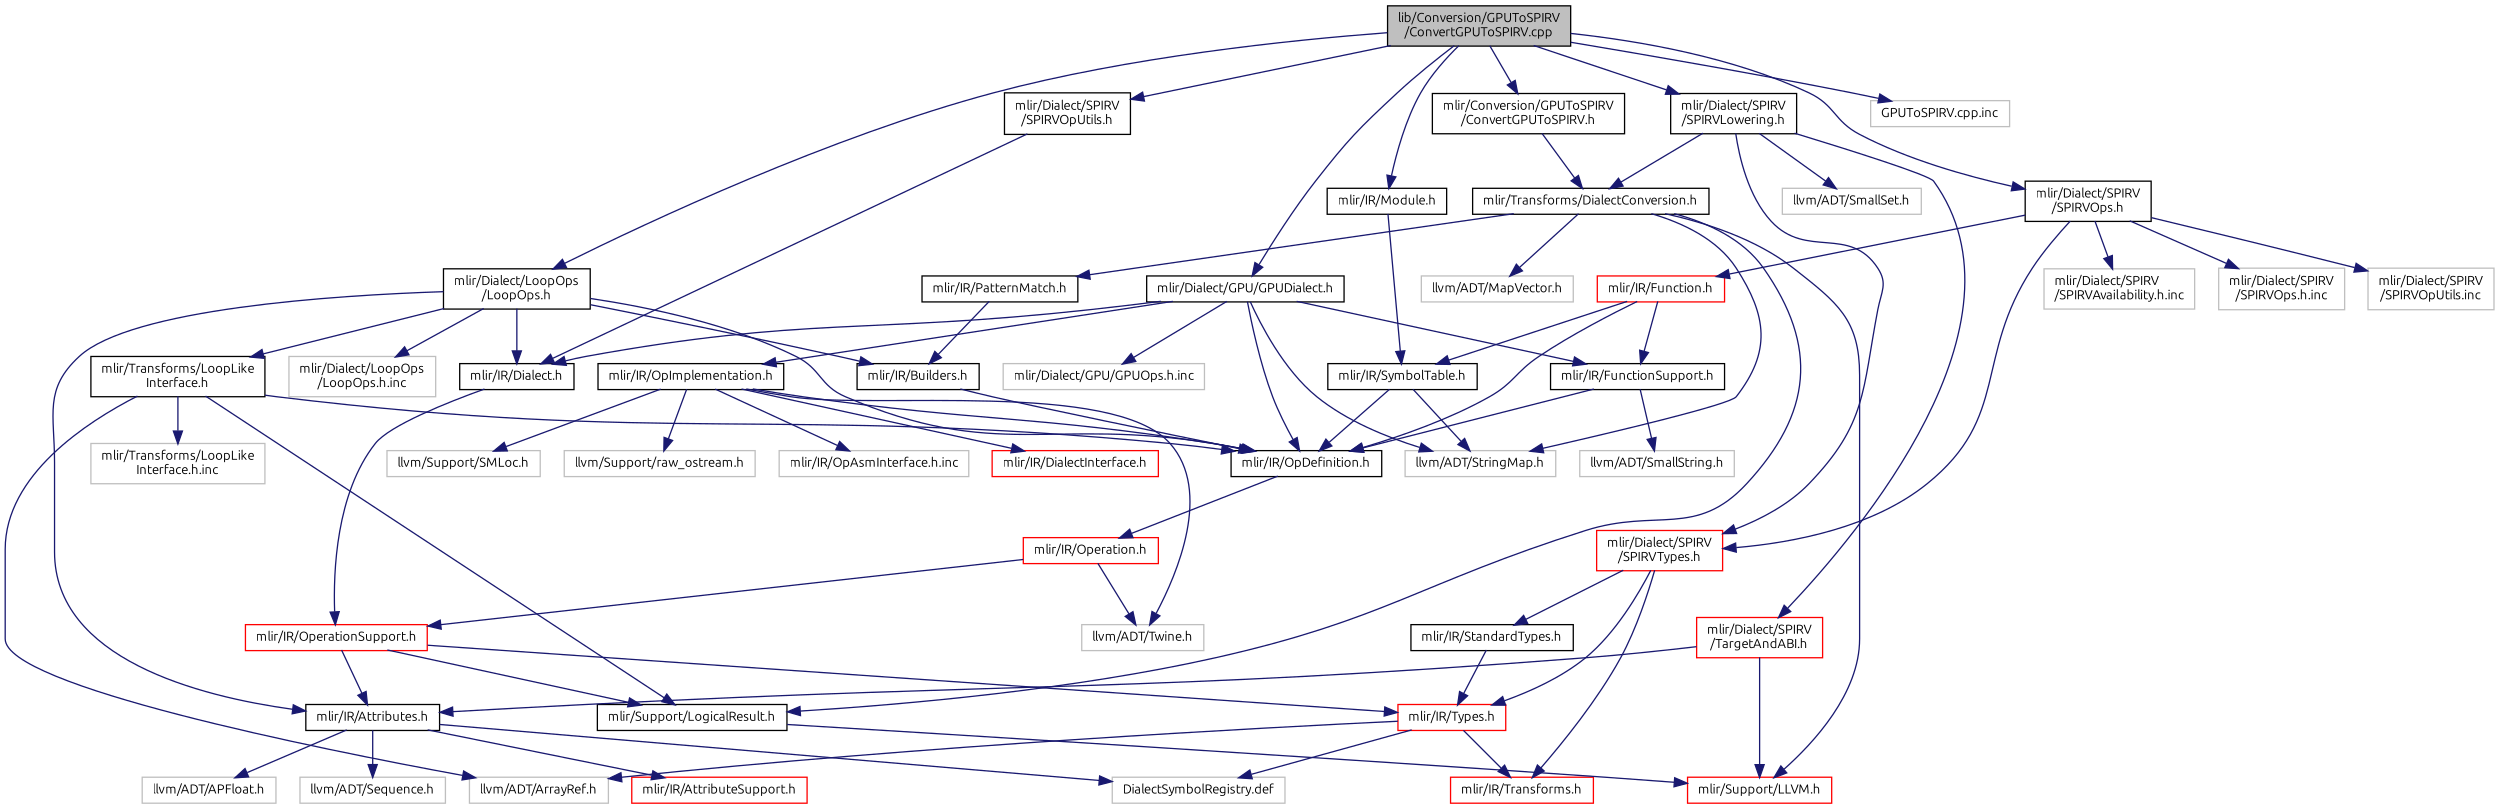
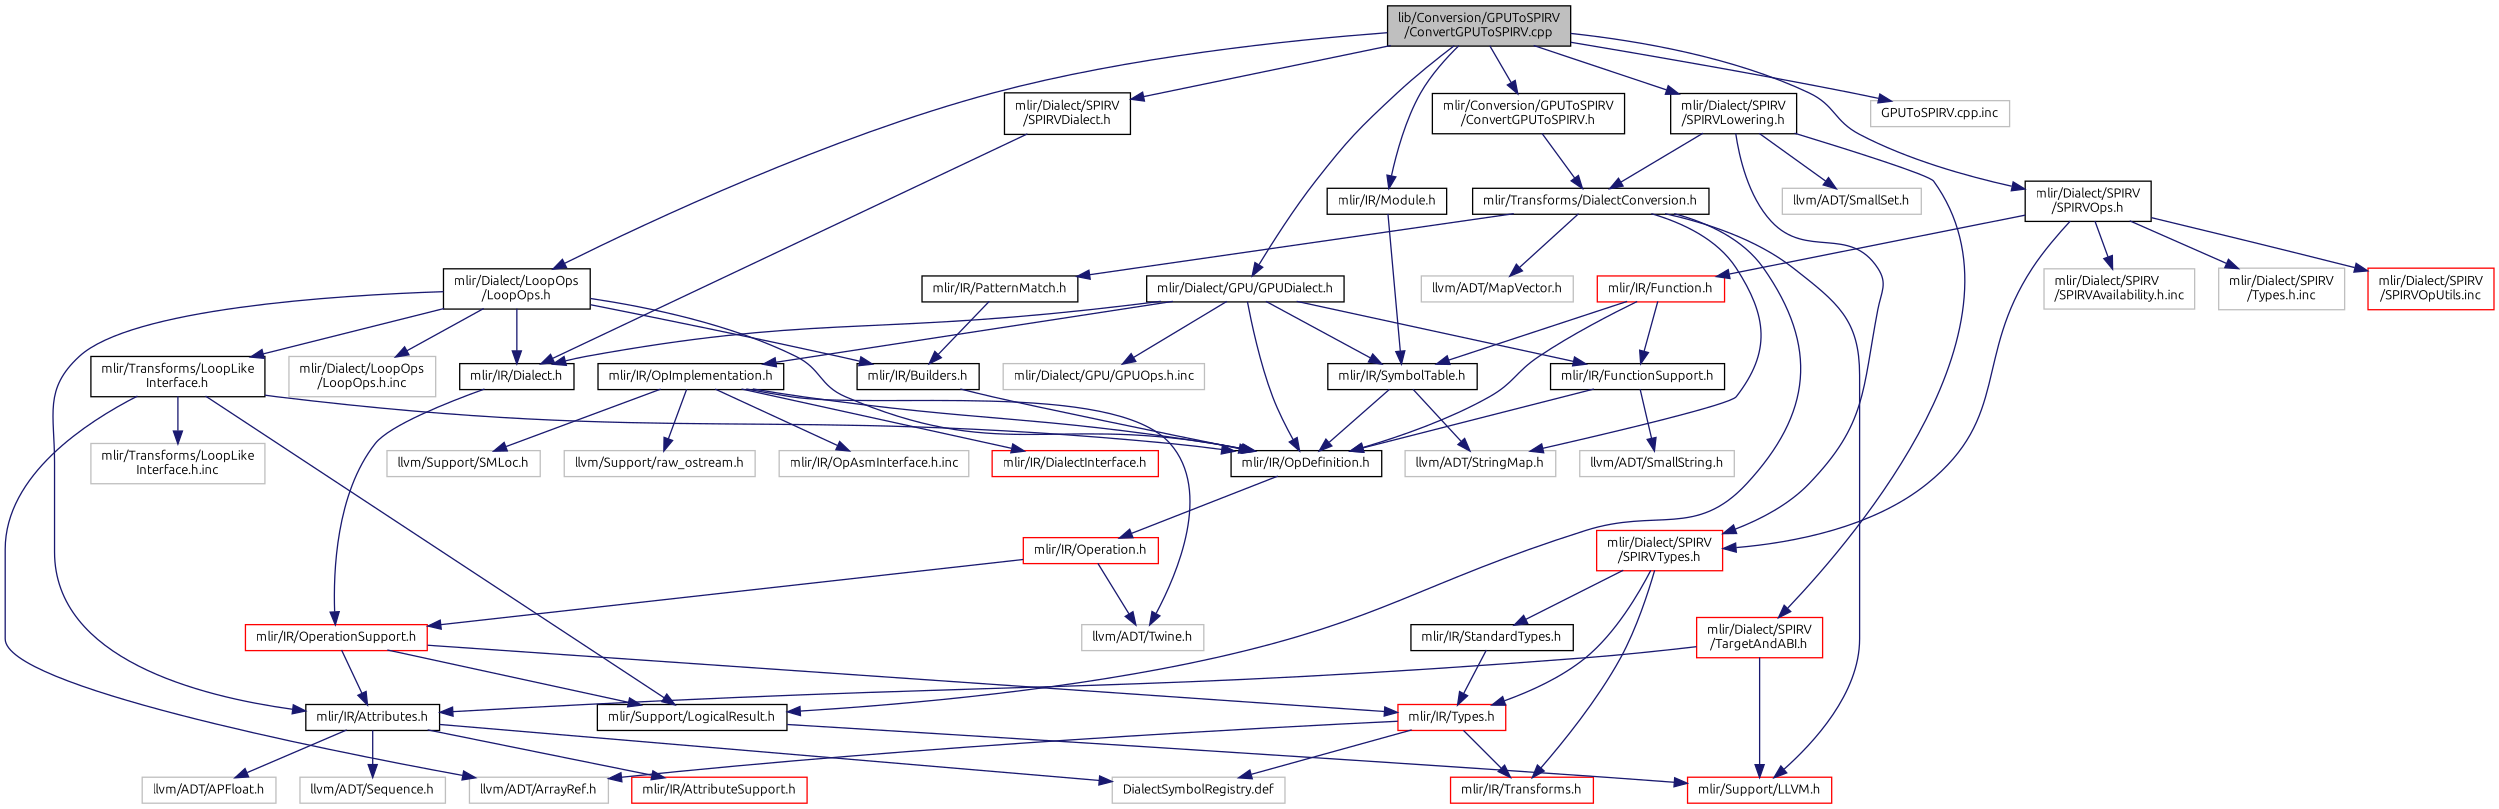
(1067, 114) -> (1067, 114)
(2282, 289) -> (2282, 289)
(2431, 289) -> (2431, 289)
(1316, 396) -> (1318, 330)
